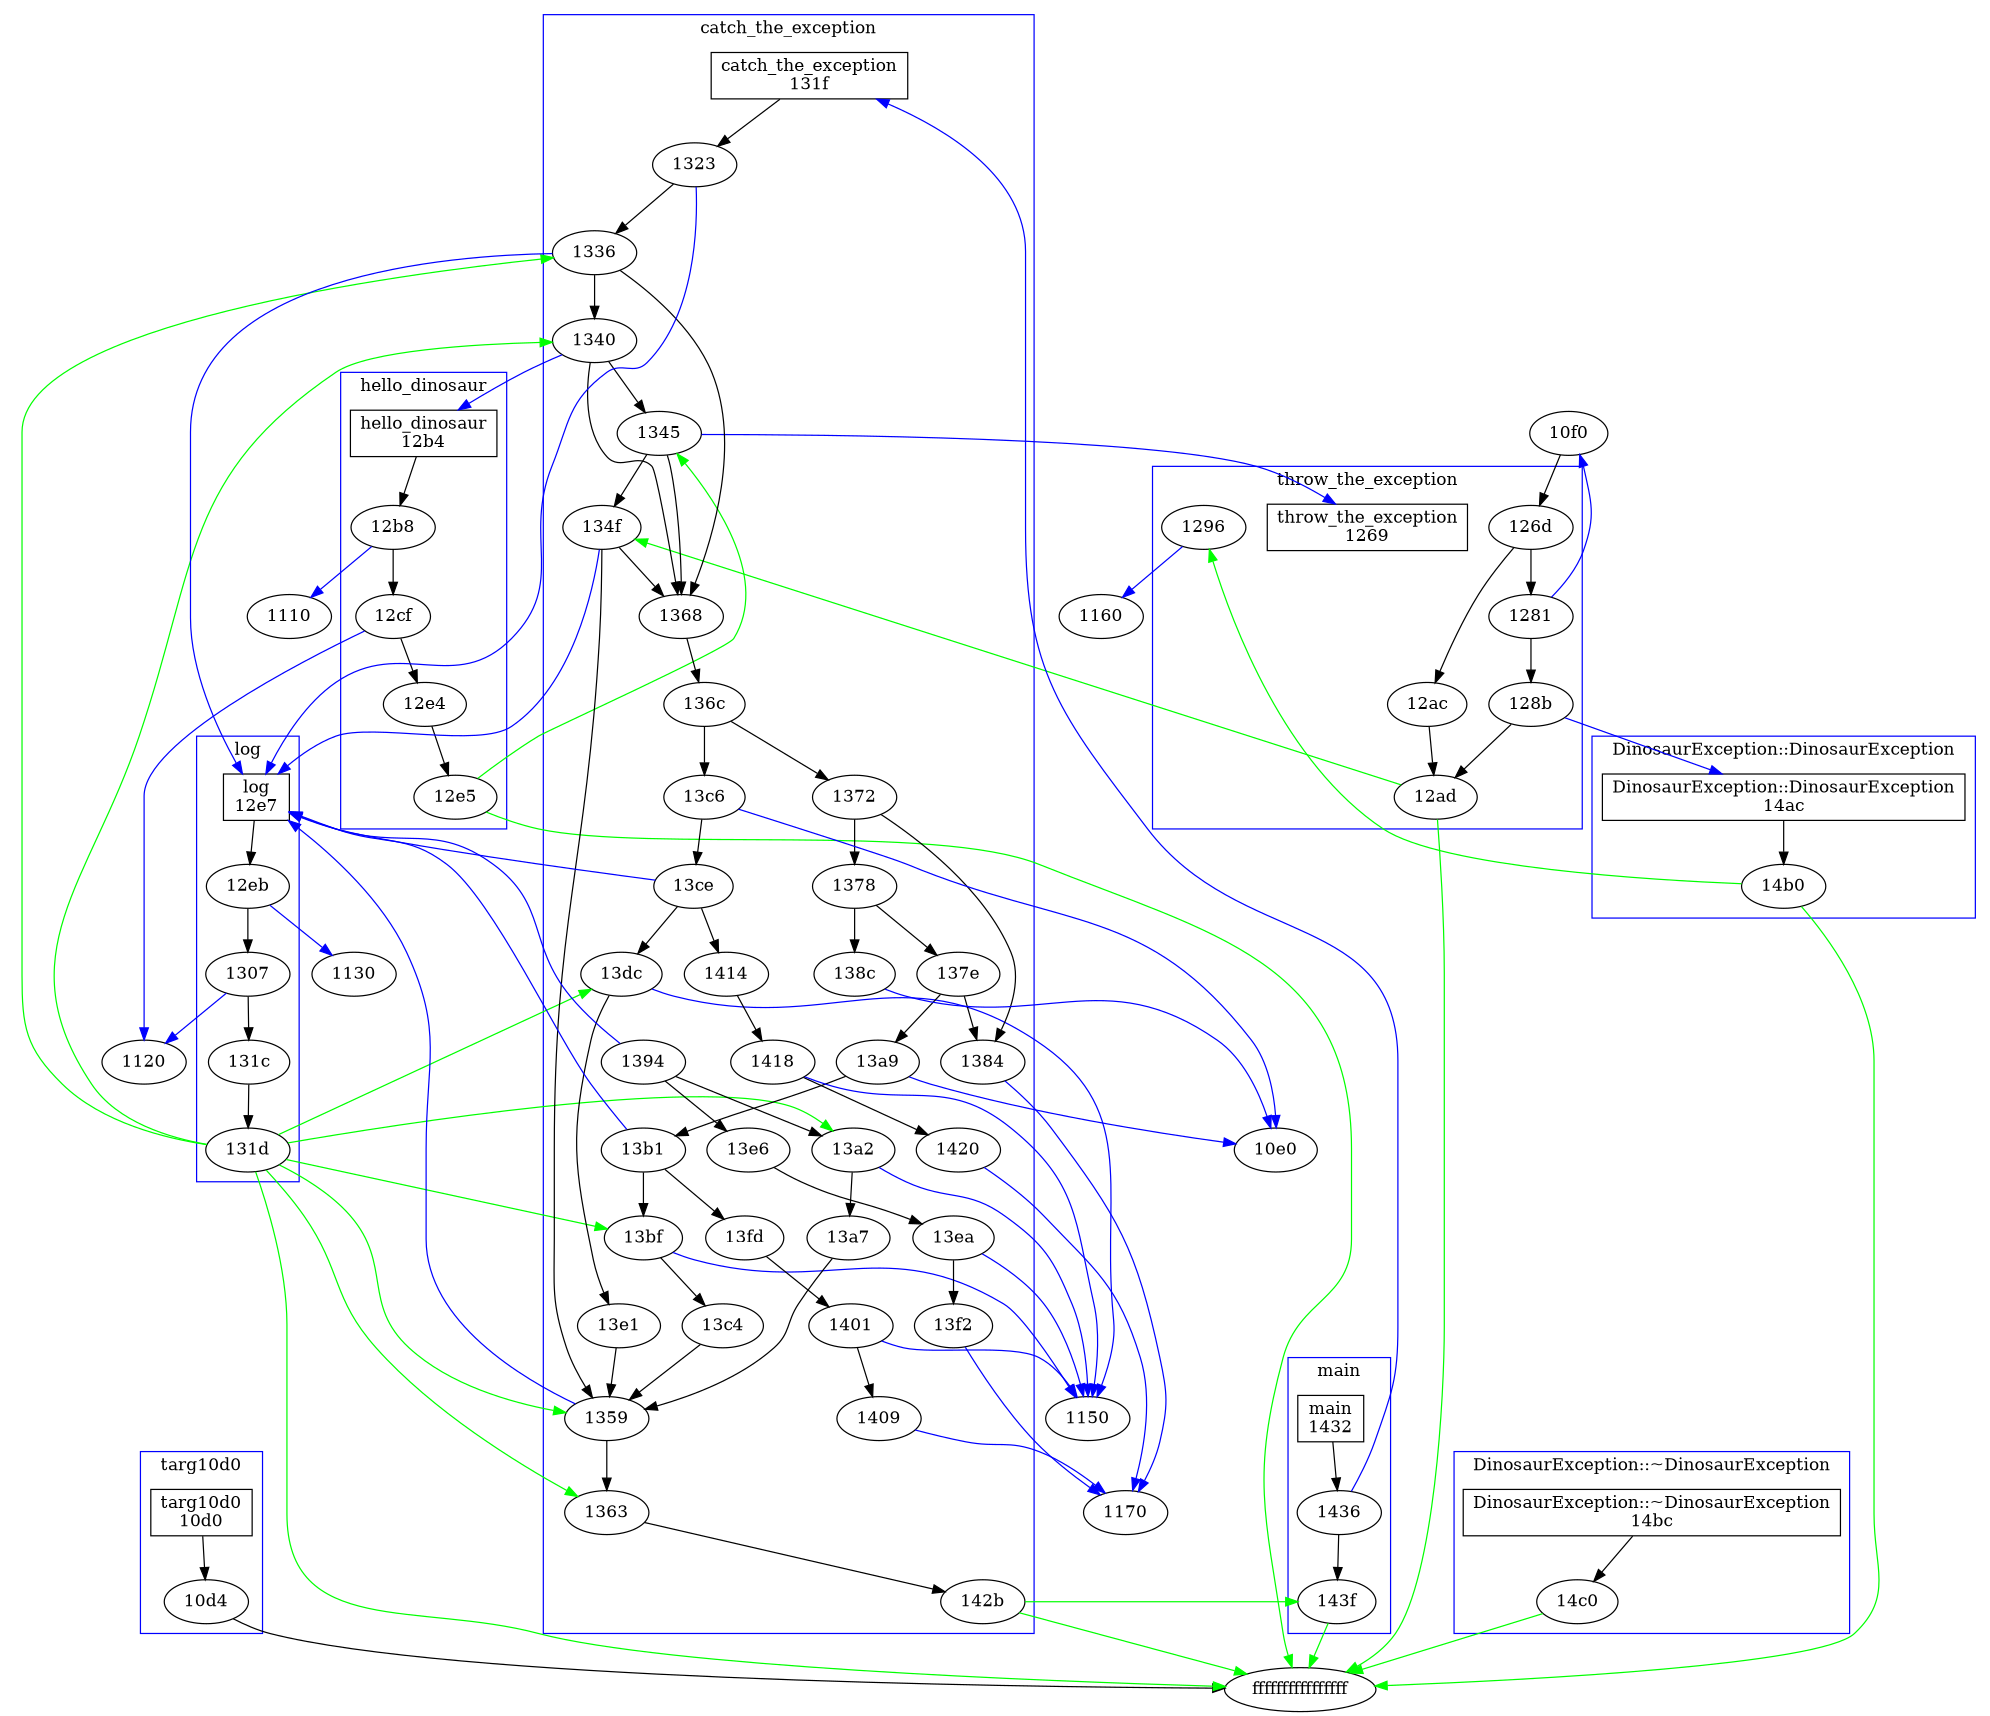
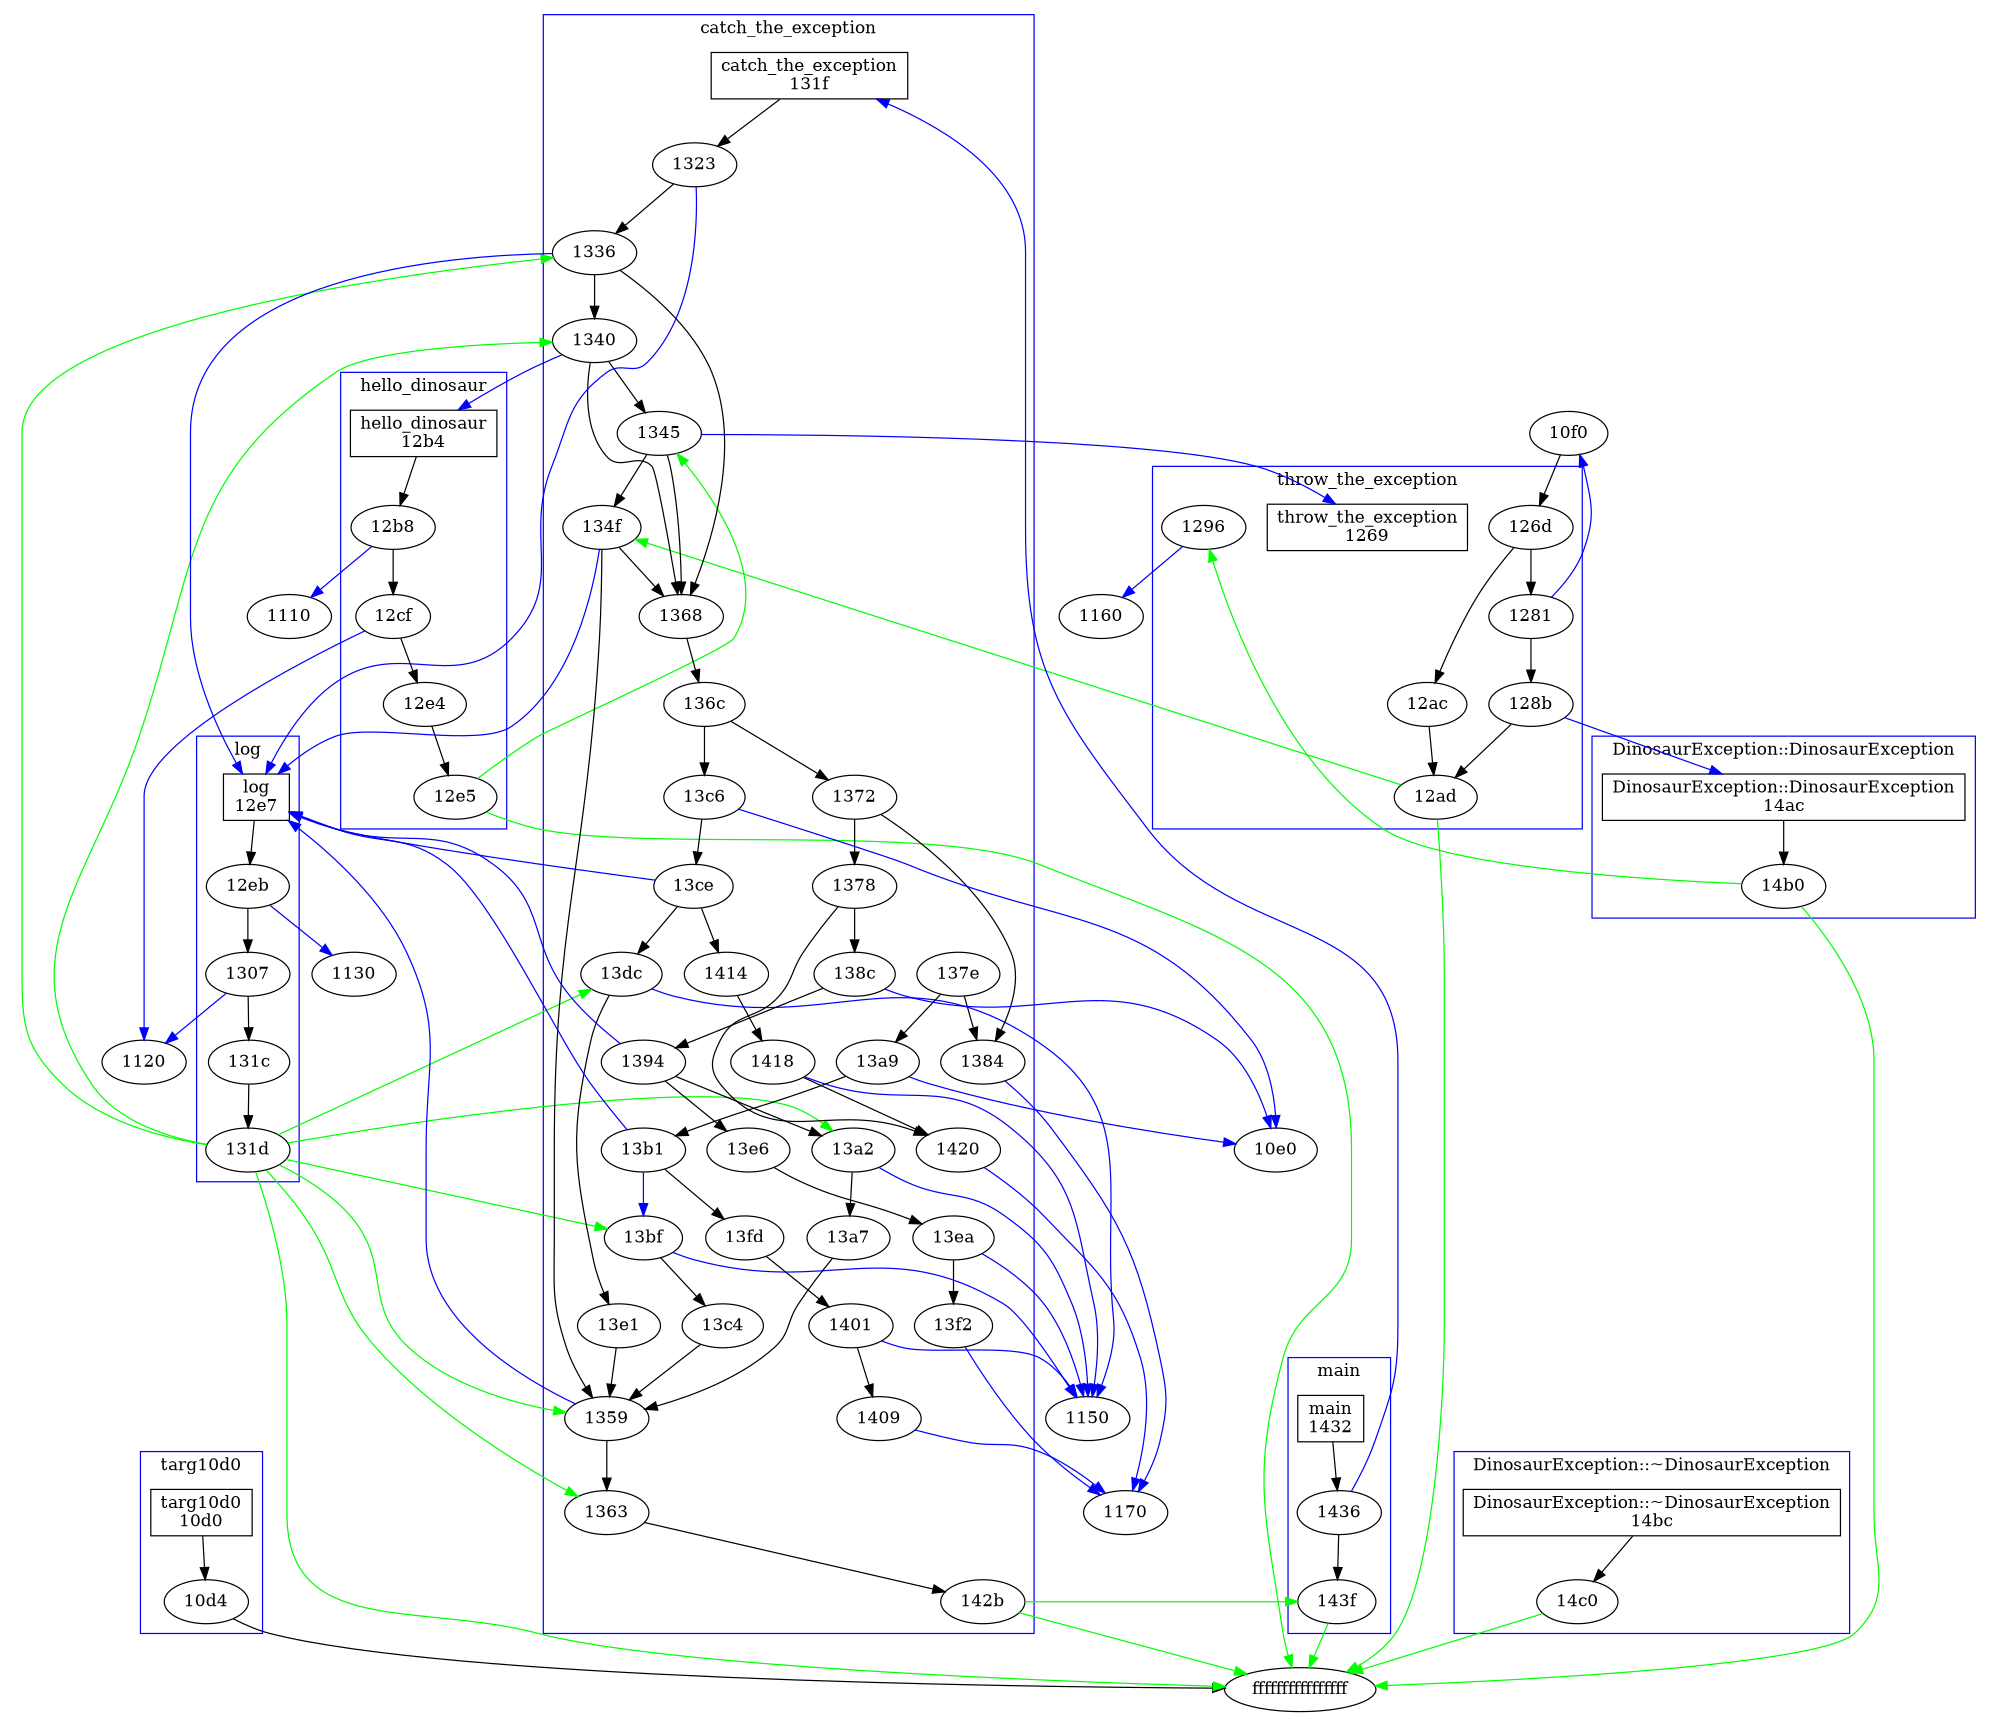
(902, 926) -> (715, 1075)
none -> (755, 1016)
(643, 1188) -> (643, 1188)
